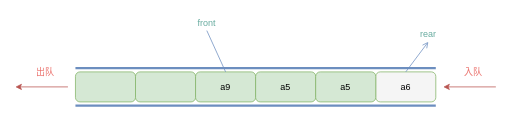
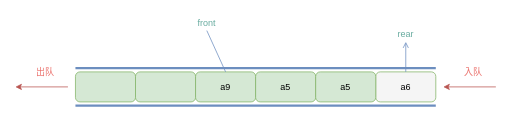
(428, 34) -> (405, 34)
